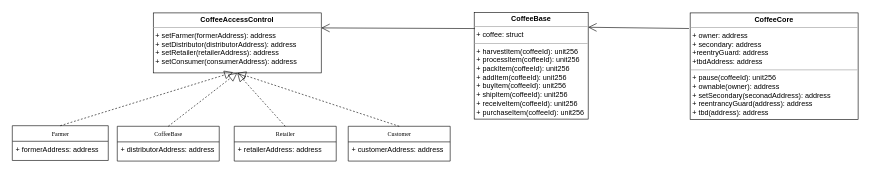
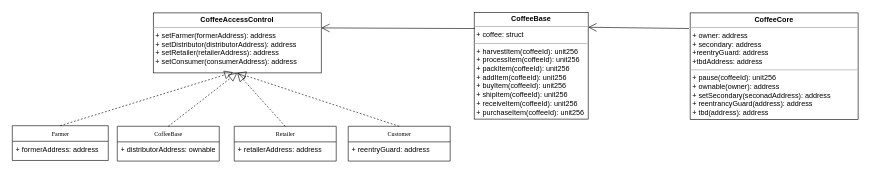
(169, 155) -> (169, 155)
(400, 155) -> (395, 150)
